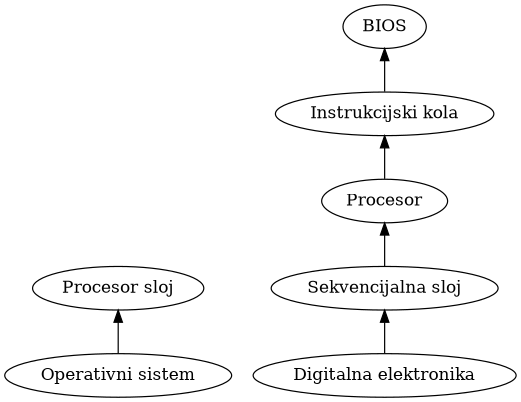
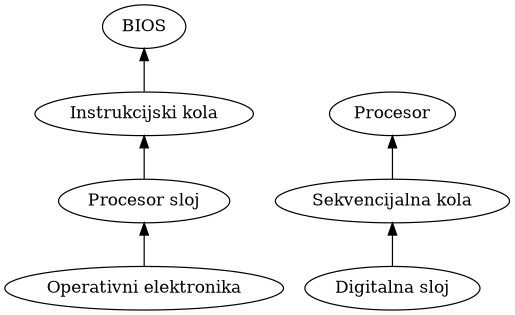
(385, 163) -> (144, 163)
(385, 288) -> (392, 201)
(118, 375) -> (144, 288)
(385, 375) -> (392, 288)
